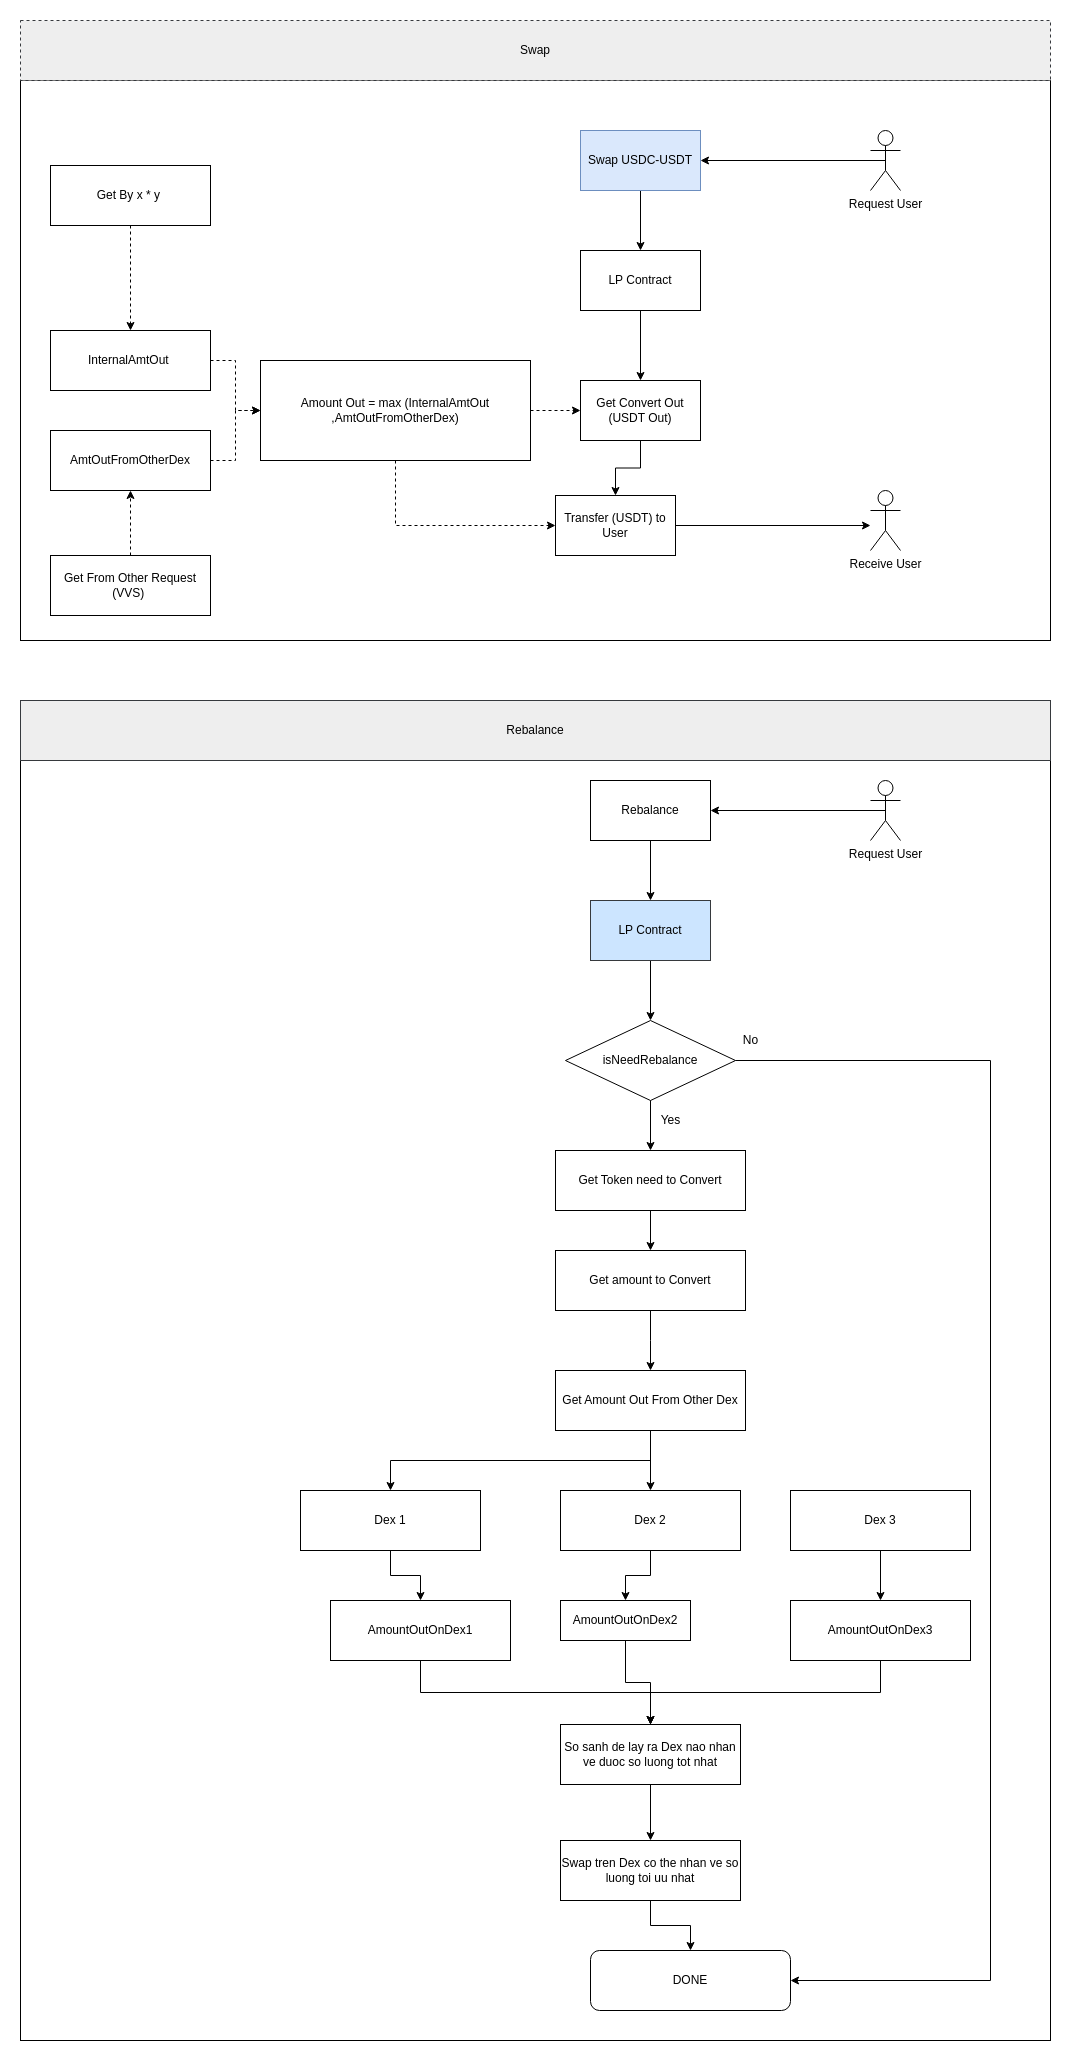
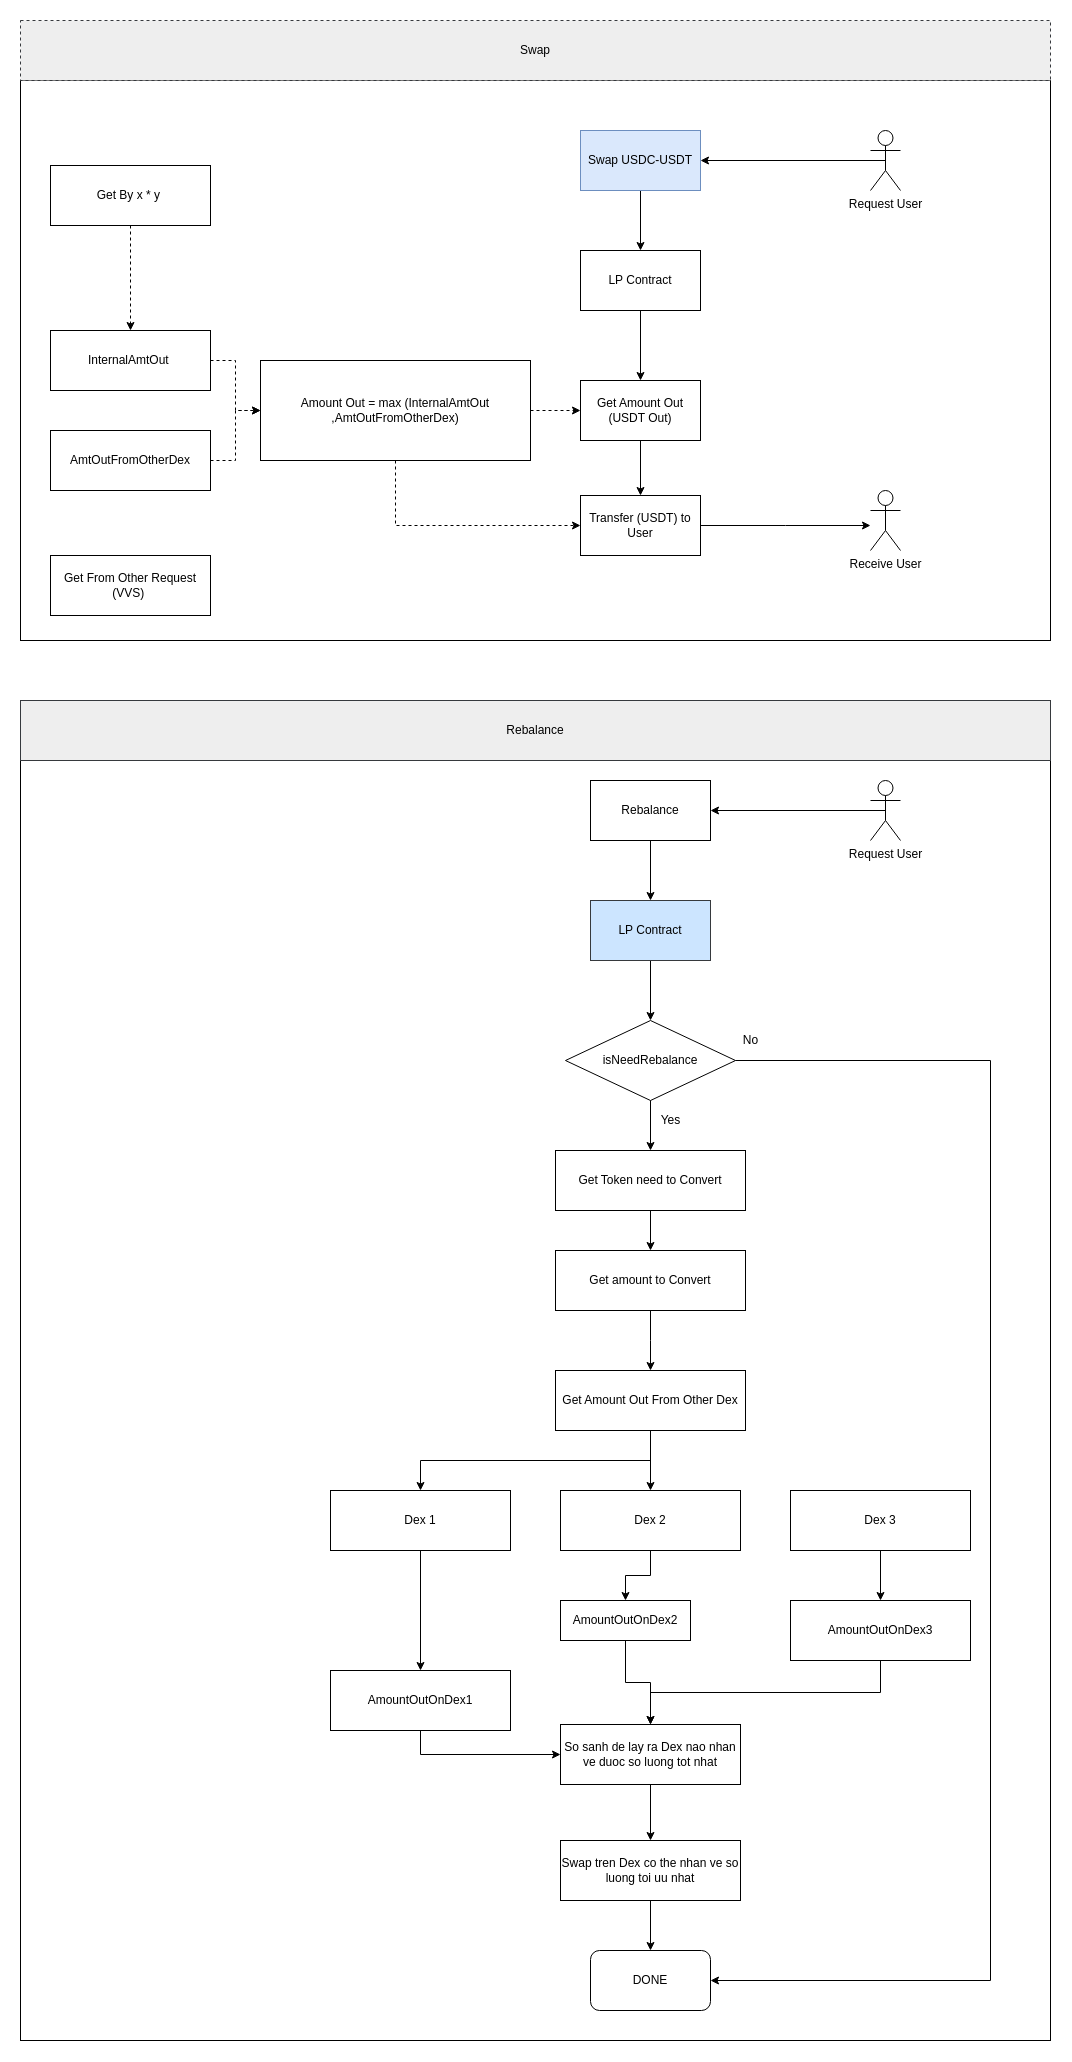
(641, 411) -> (641, 411)
(131, 526) -> none
(616, 526) -> (641, 526)
(391, 1521) -> (421, 1521)
(421, 1631) -> (421, 1701)
(691, 1981) -> (651, 1981)
